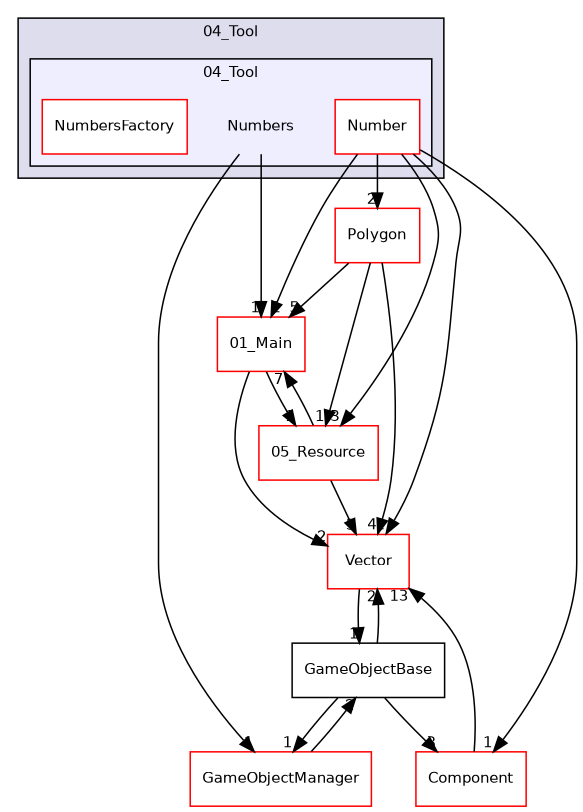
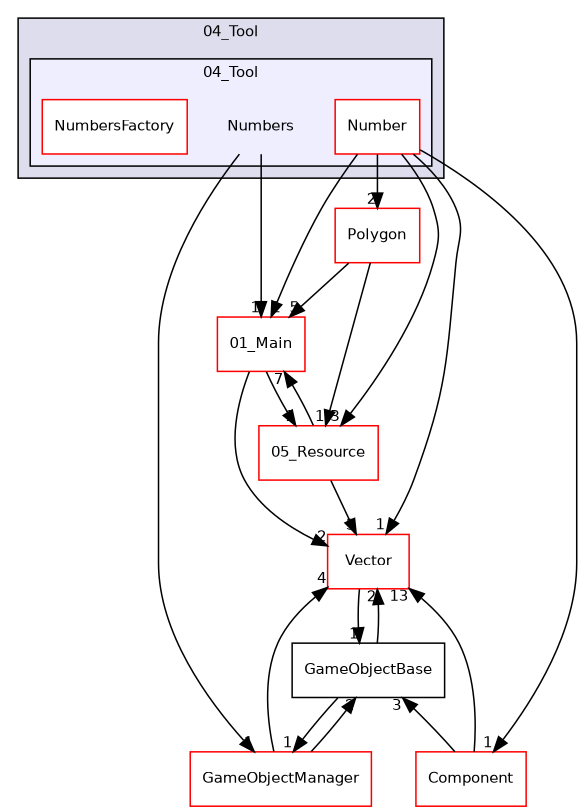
(395, 391) -> (271, 667)
(405, 720) -> (435, 730)
